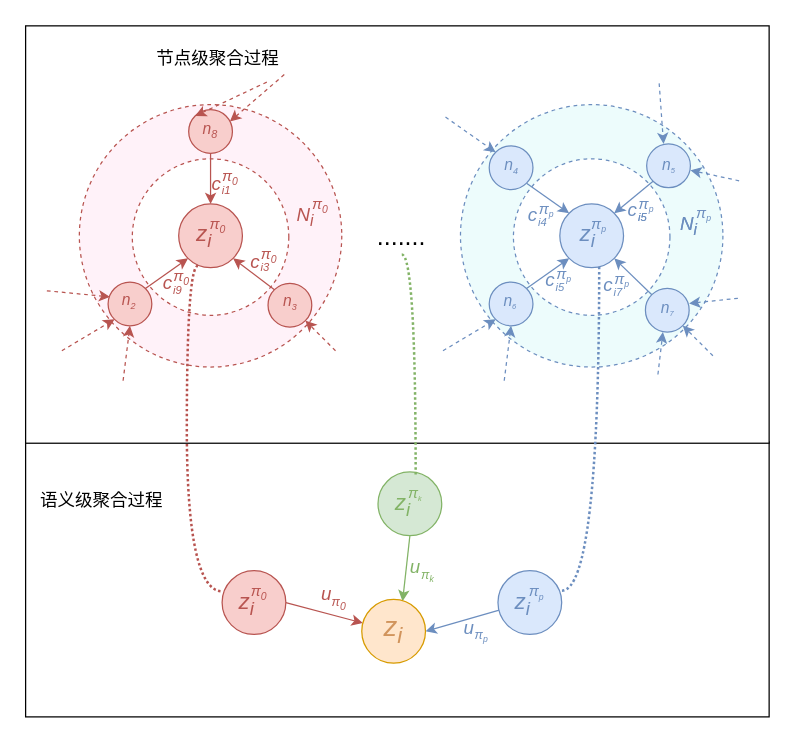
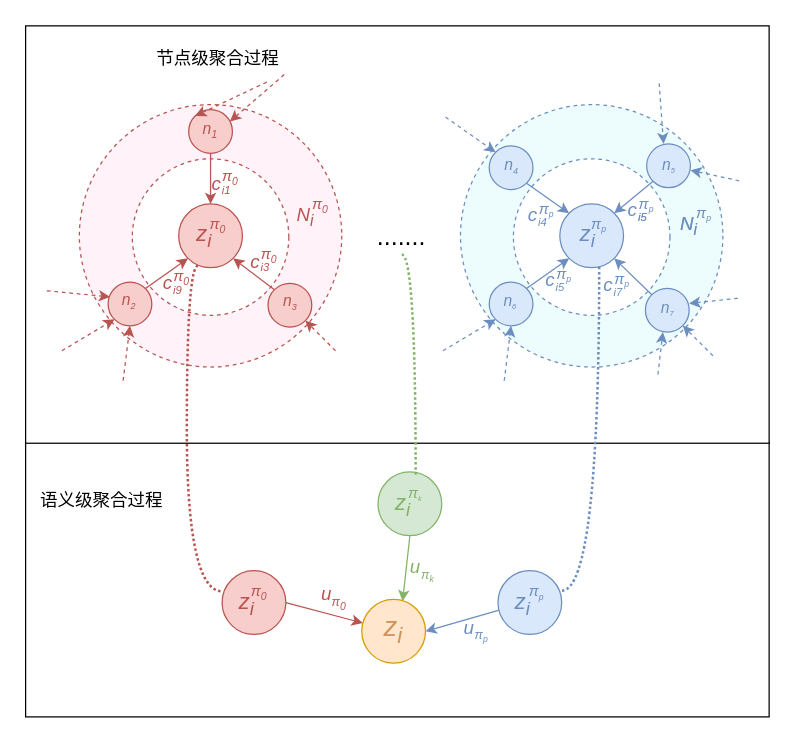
(211, 131) -> (211, 131)
